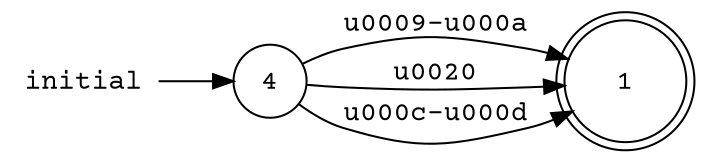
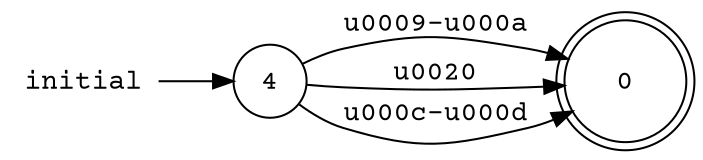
(625, 81) -> (625, 81)
